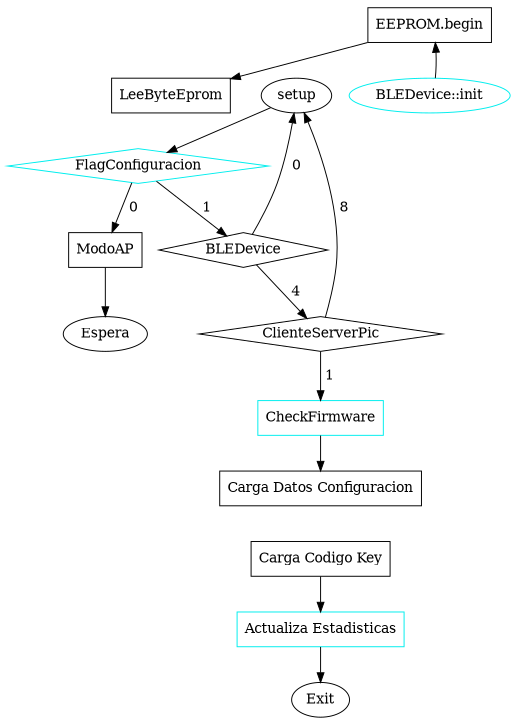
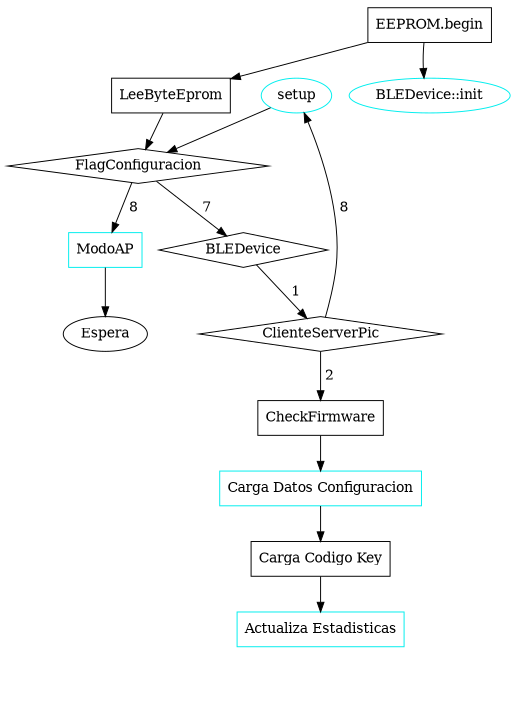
(436, 65) -> (423, 56)
(296, 96) -> (296, 96)
none -> (156, 127)
(138, 166) -> (138, 166)
(278, 181) -> none
(131, 208) -> (131, 208)
(205, 208) -> (205, 208)
(105, 250) -> (105, 250)
(294, 292) -> (294, 292)
(327, 376) -> (327, 376)
(321, 418) -> (321, 418)
(321, 488) -> (321, 488)
none -> (321, 519)
(321, 700) -> none
